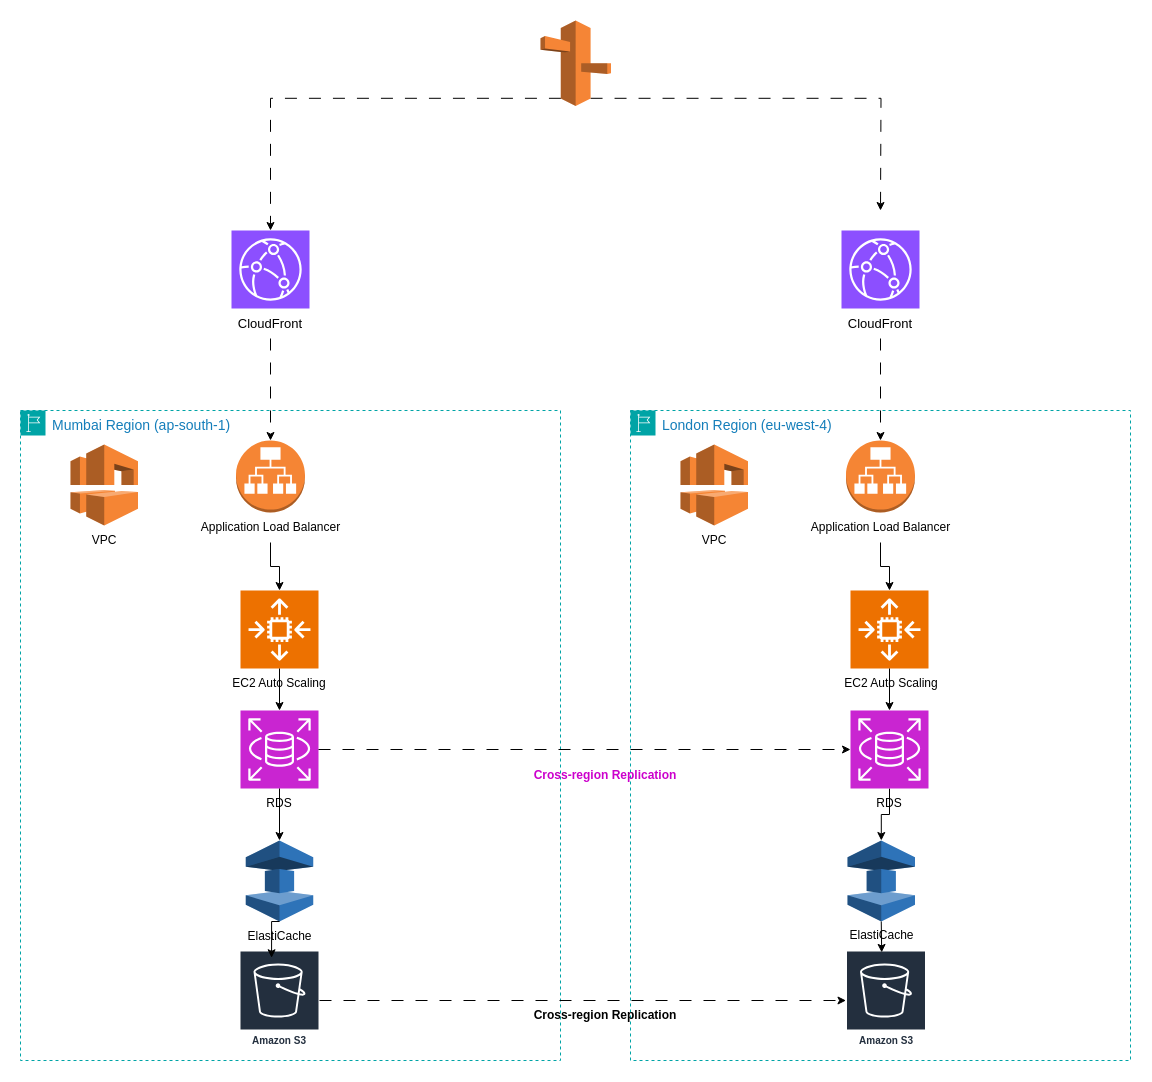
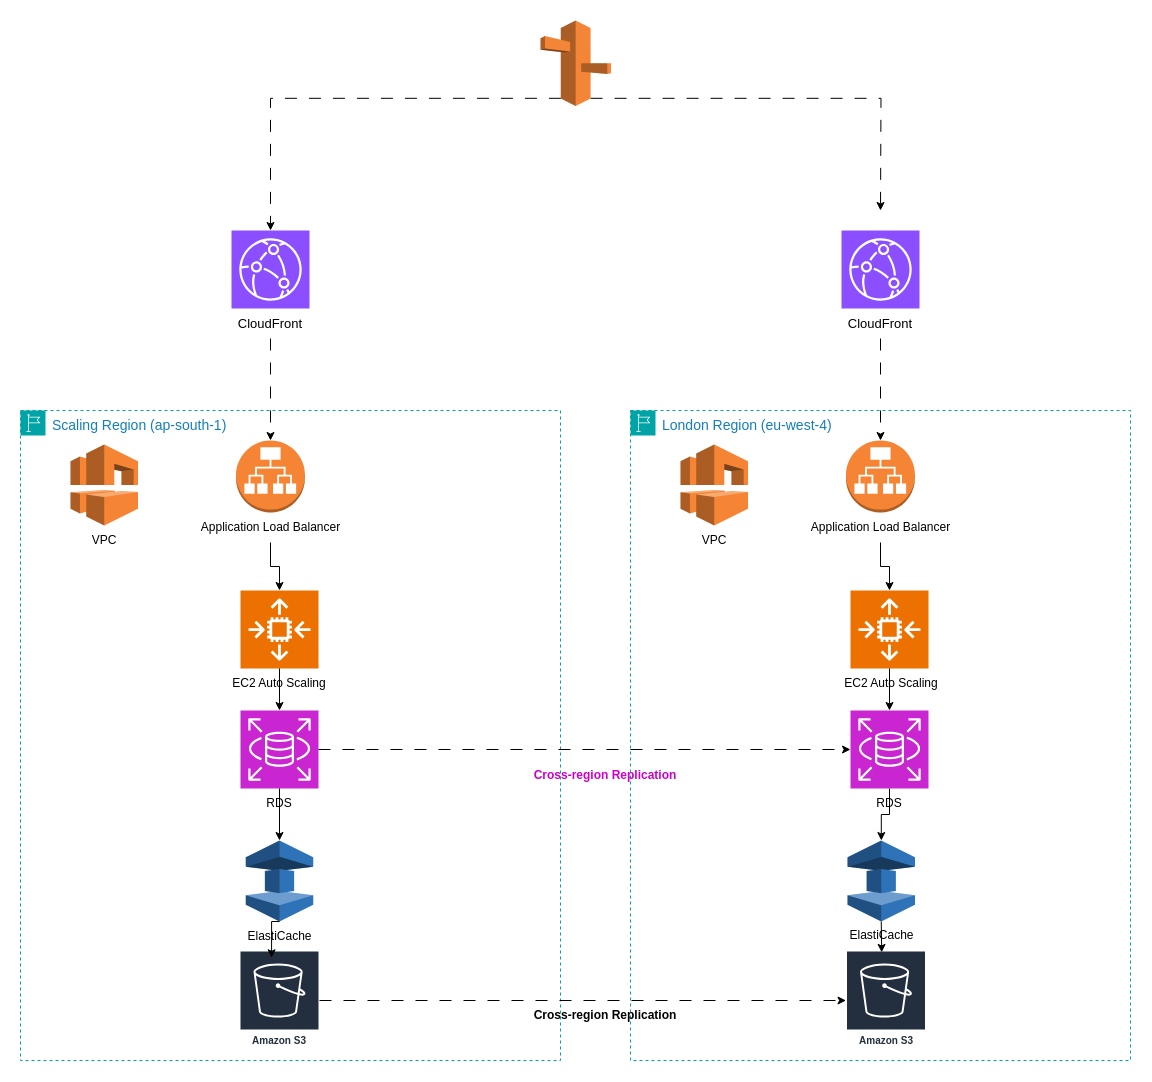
(135, 425) -> (137, 425)
